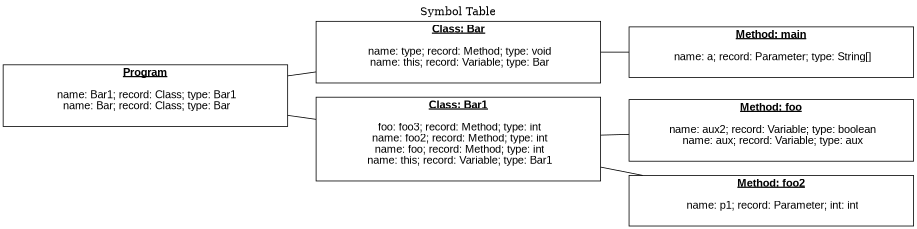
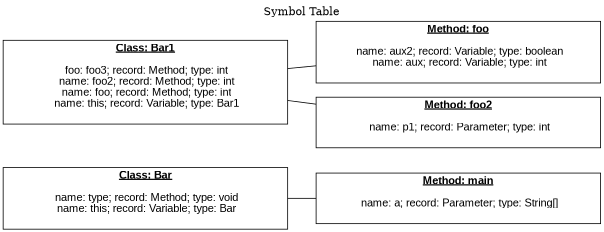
(145, 96) -> none
(771, 141) -> (458, 62)
(771, 205) -> (458, 127)
